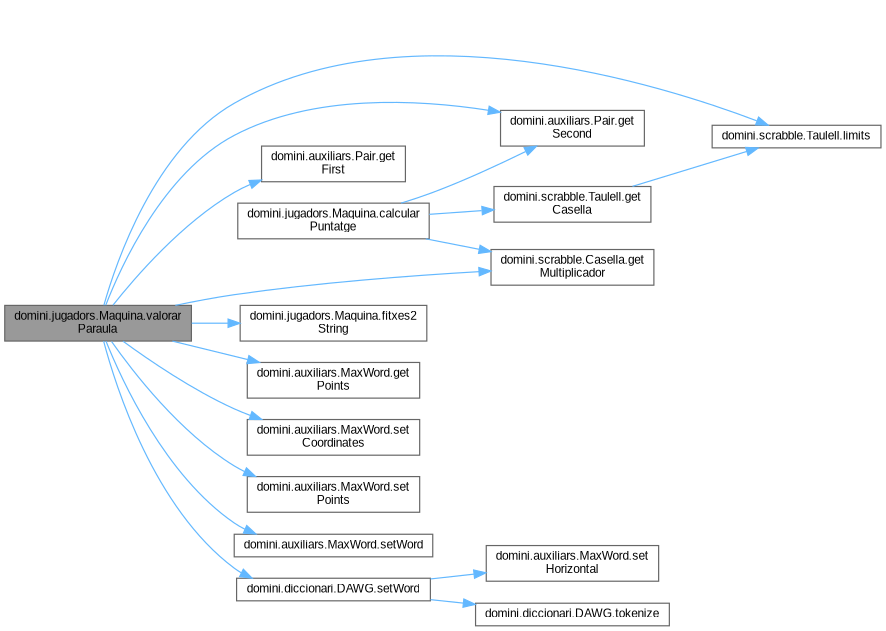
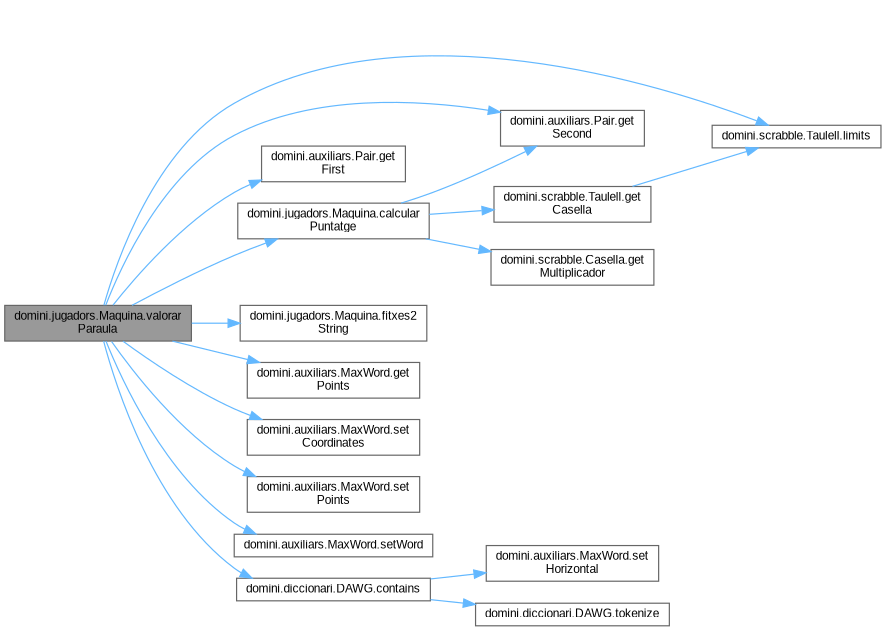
(327, 284) -> (198, 272)
(333, 590) -> (333, 590)
